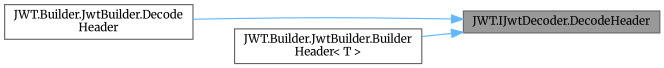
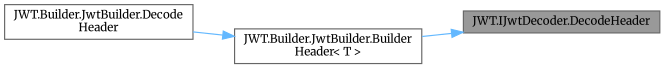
(322, 18) -> (208, 33)
